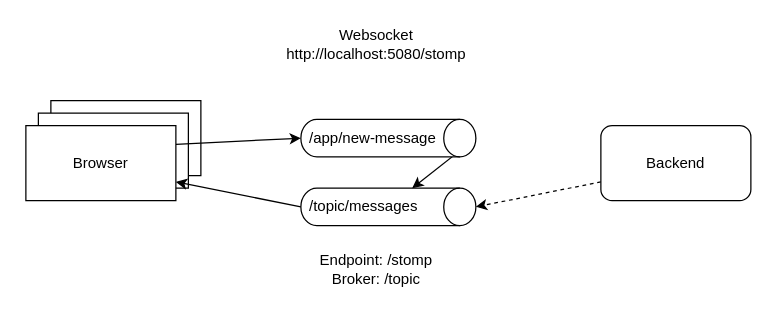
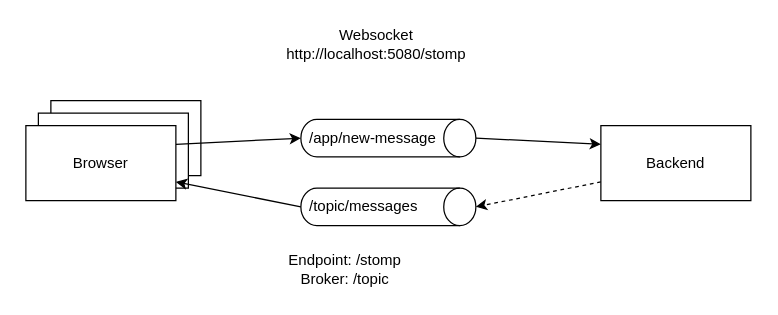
(676, 163) -> (676, 163)
(435, 170) -> (534, 141)
(376, 269) -> (344, 269)
